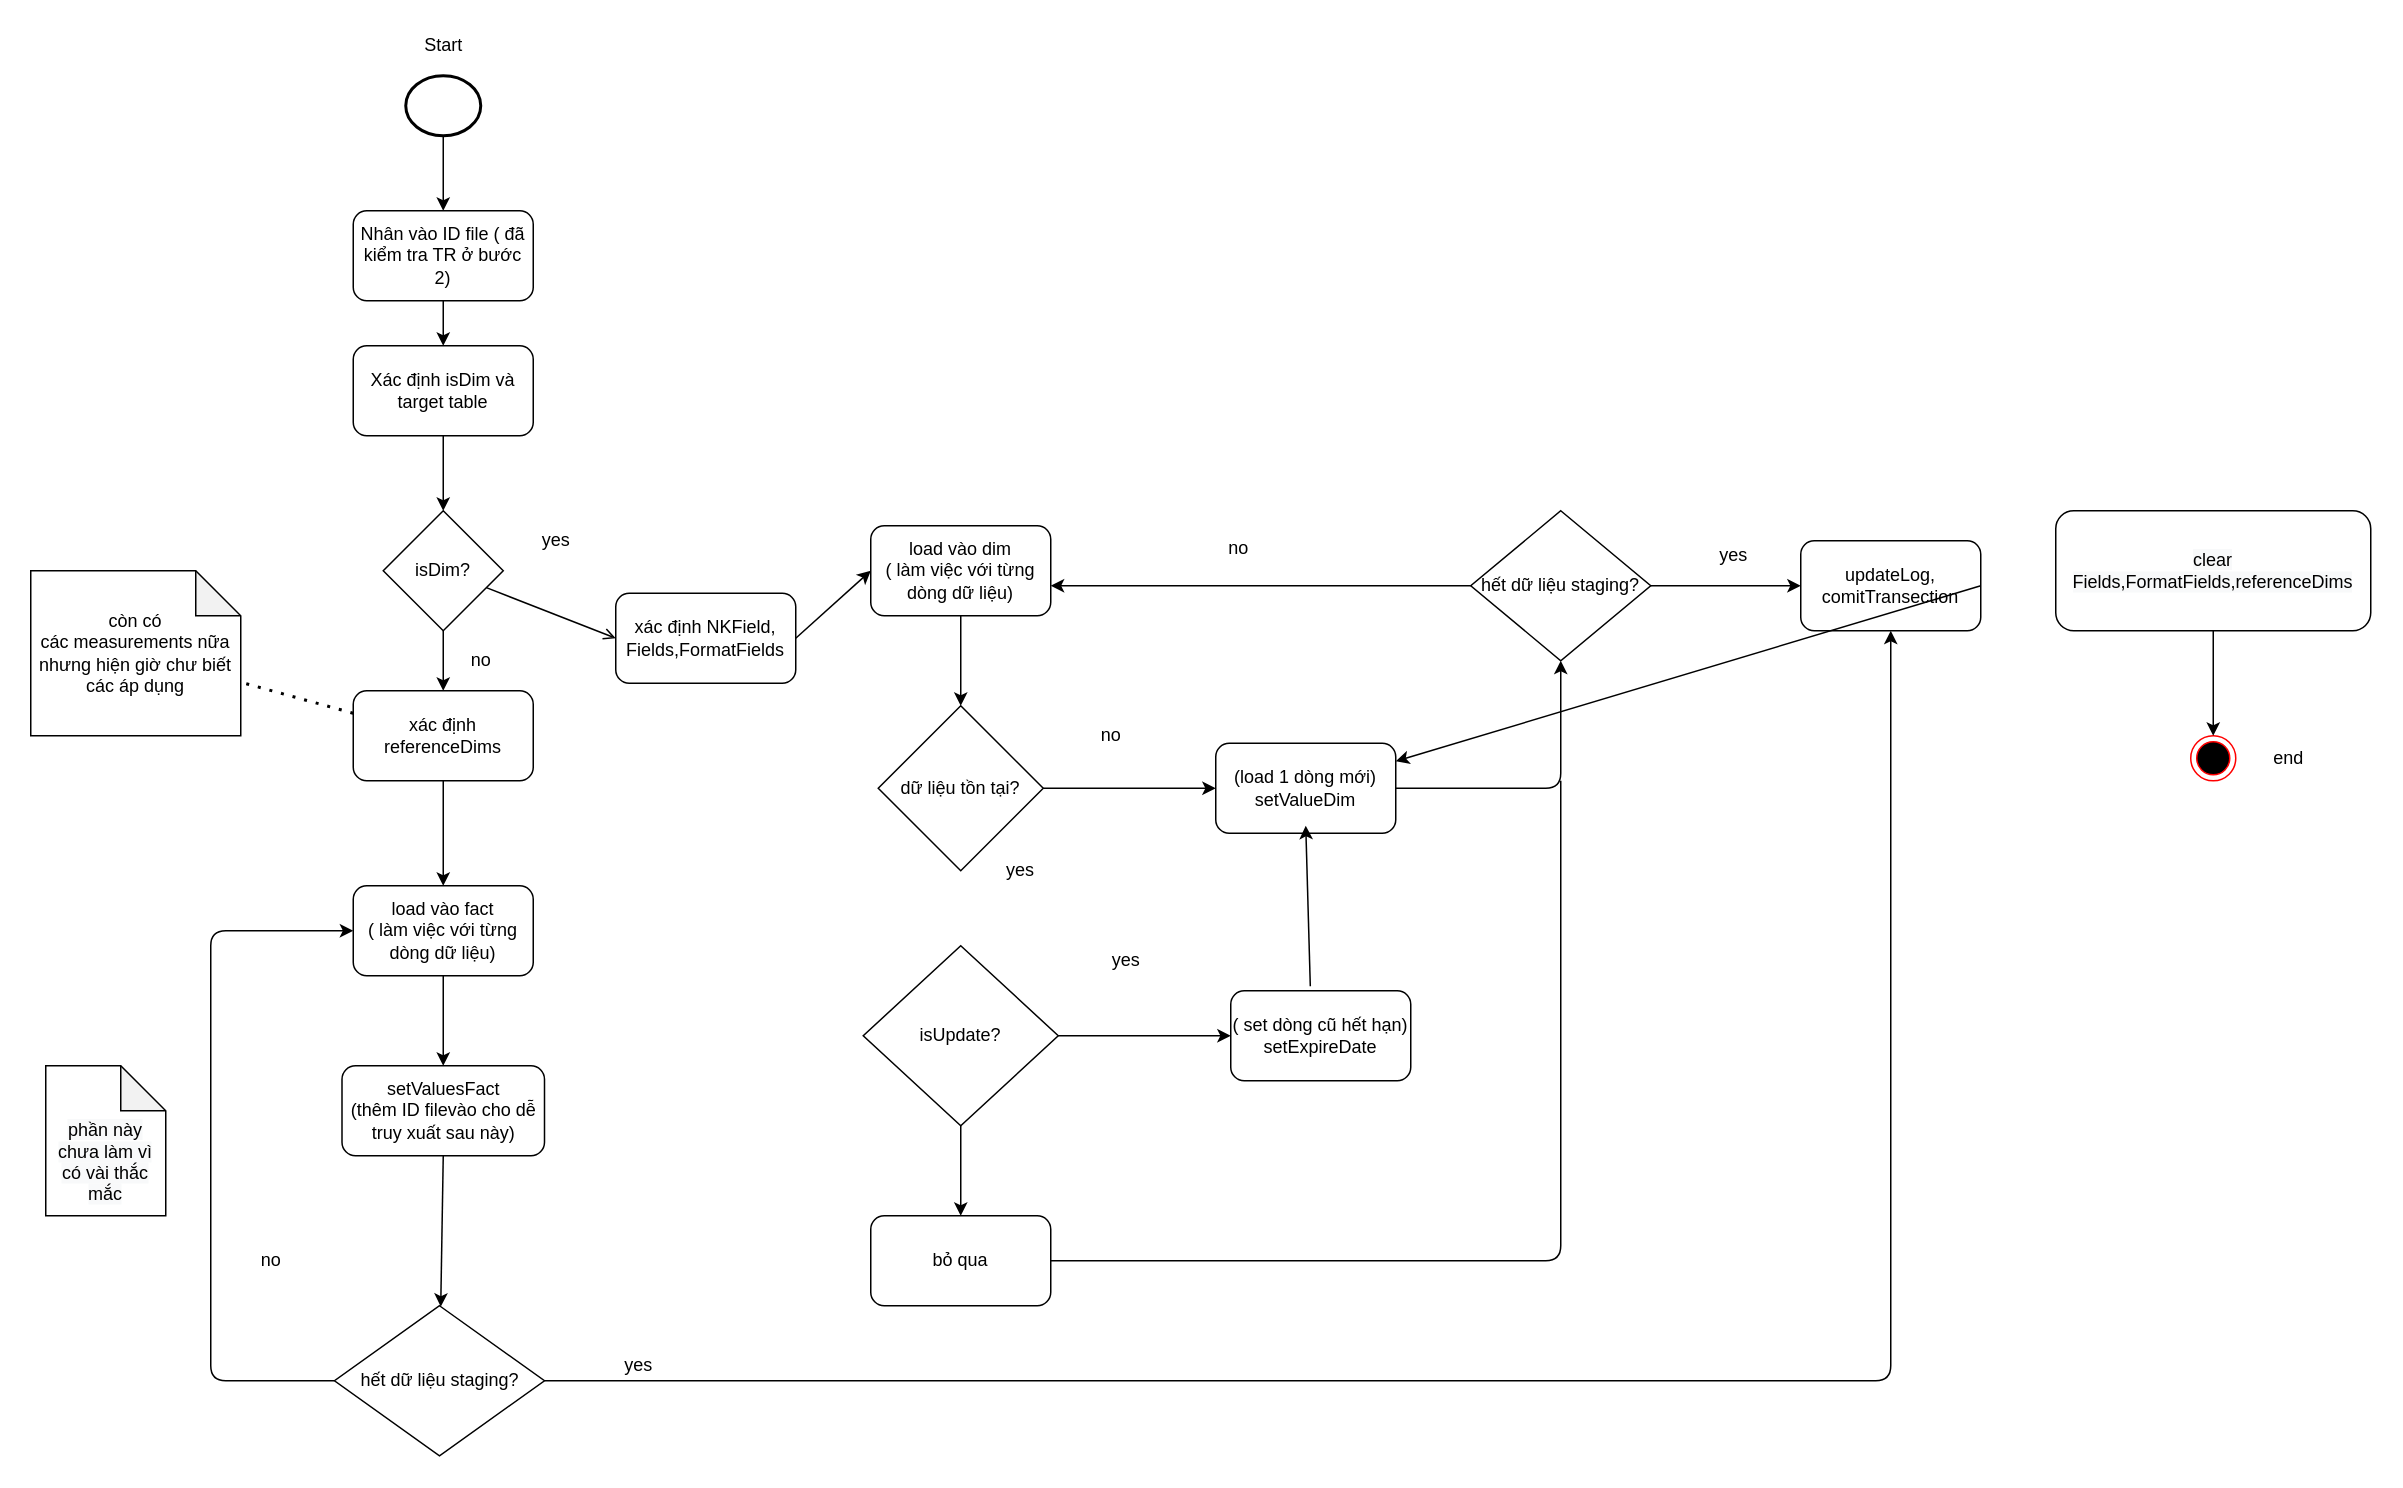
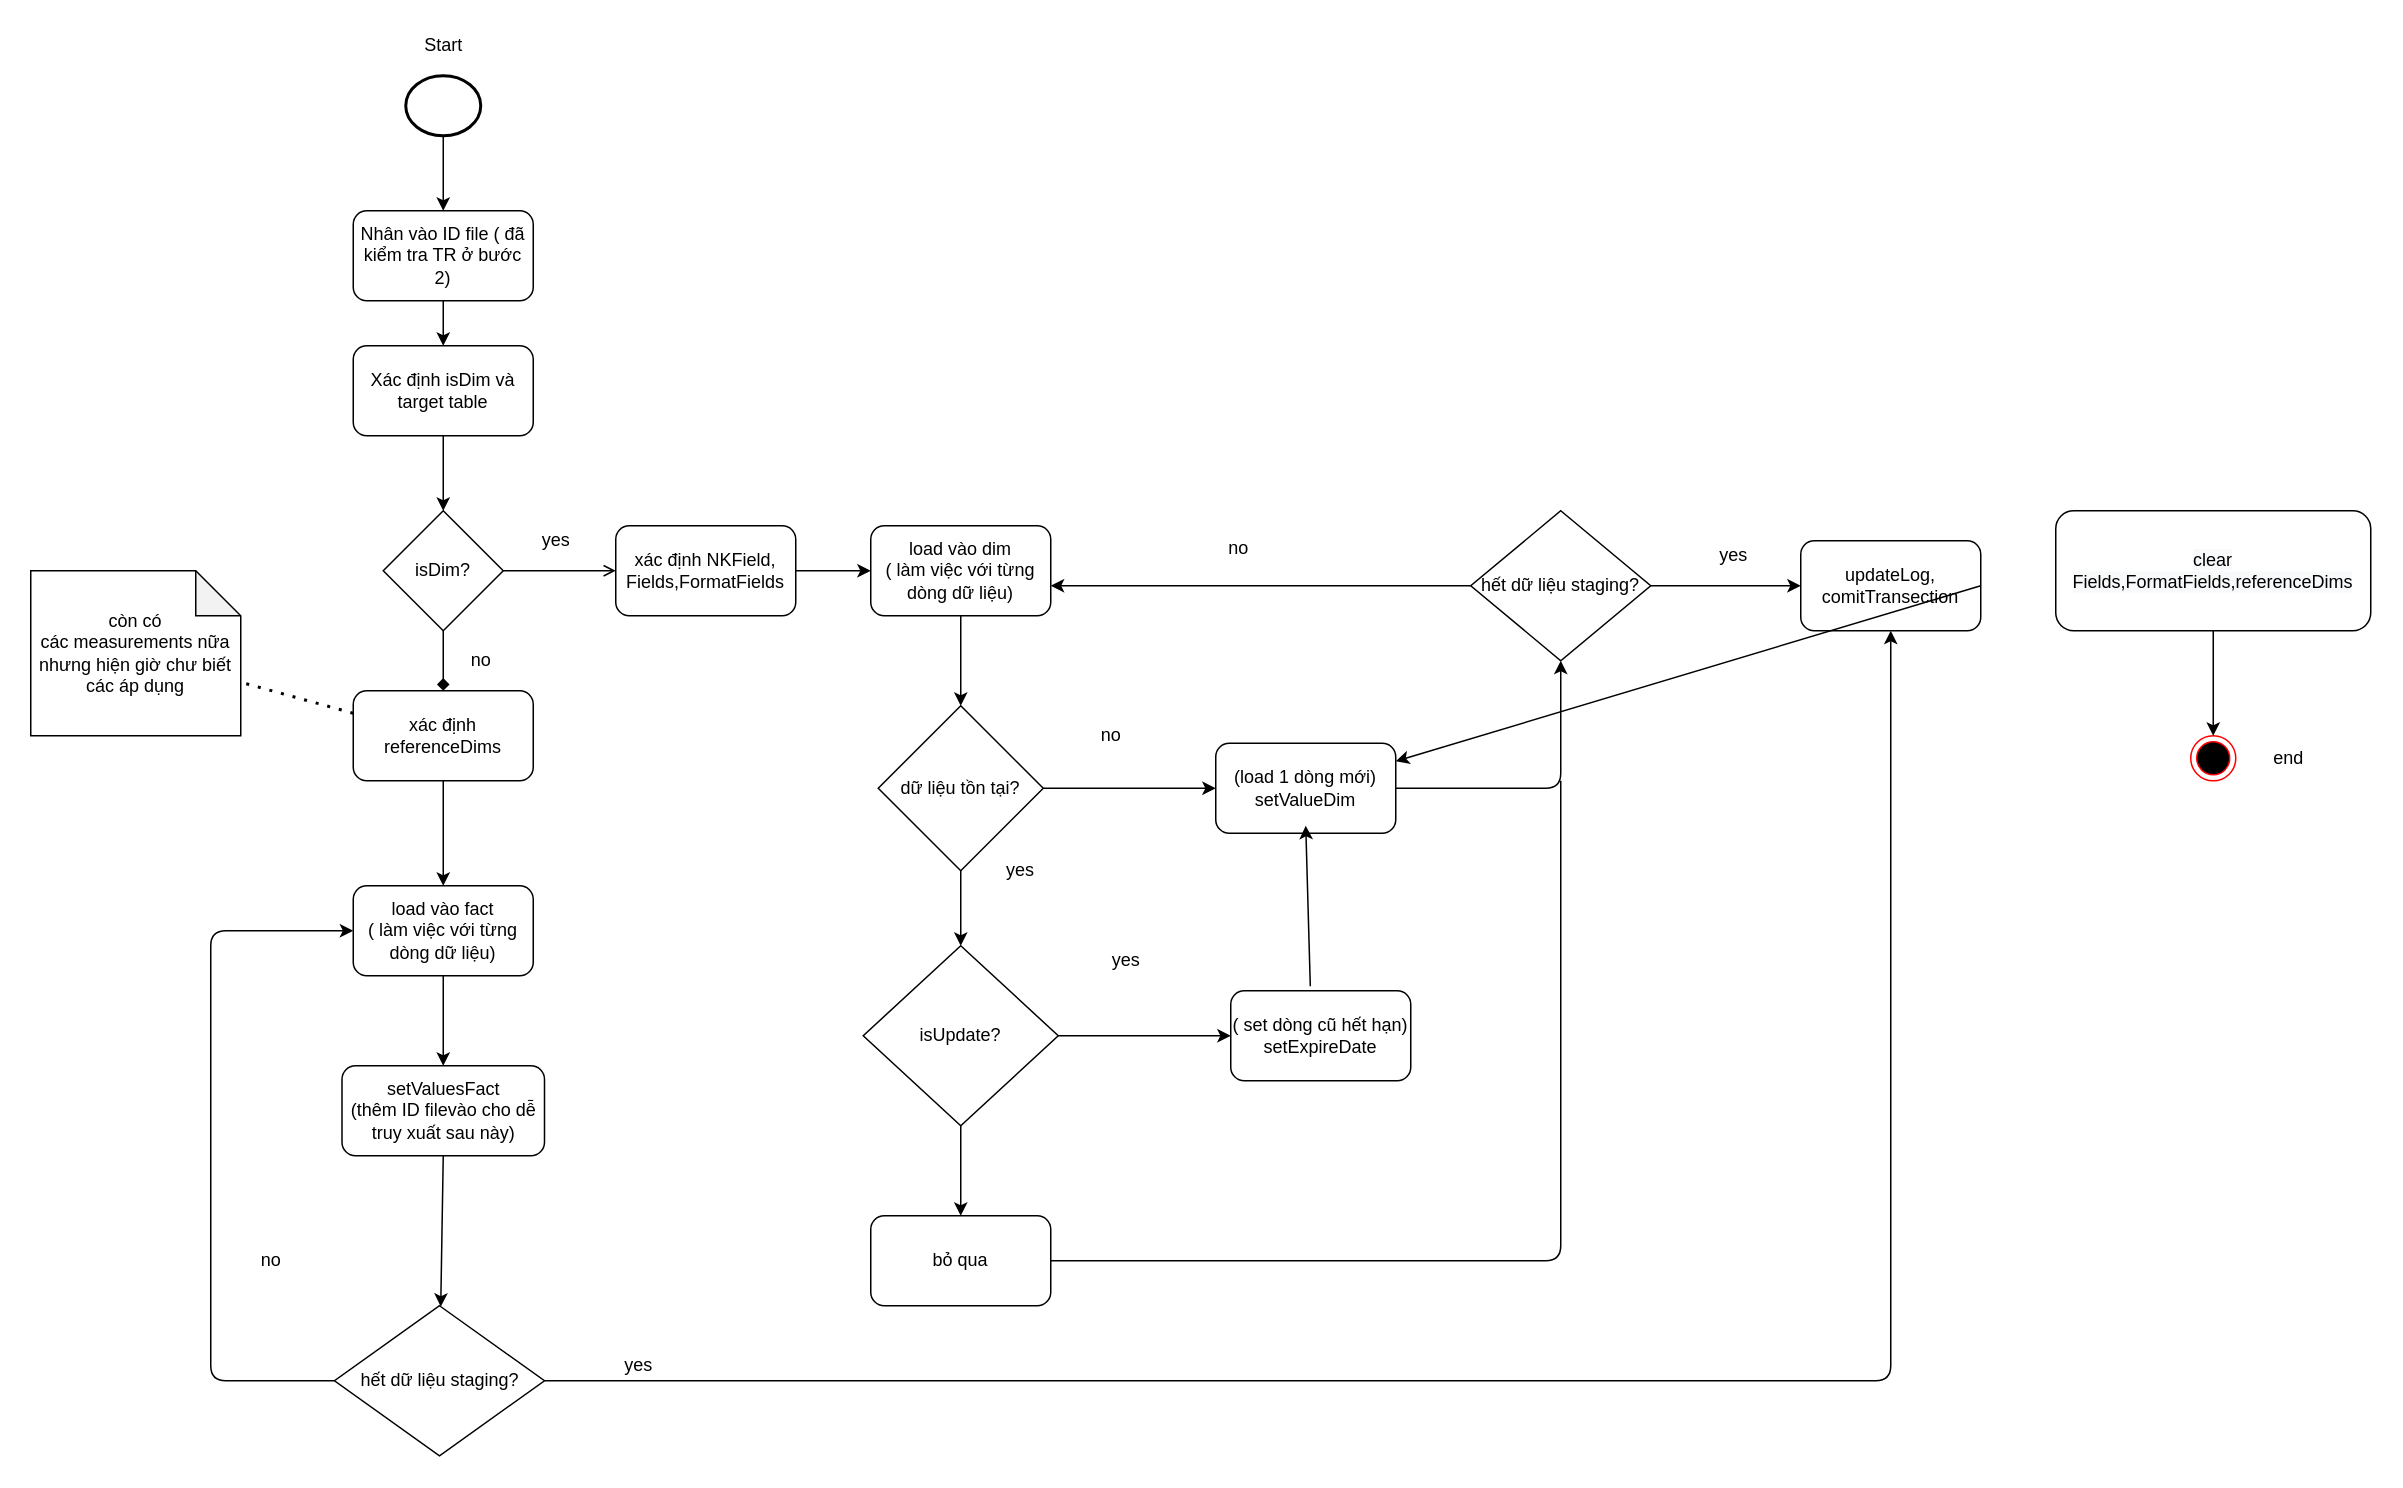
(706, 638) -> (706, 571)
(443, 679) -> (443, 678)
none -> (961, 903)
(106, 1141) -> none
